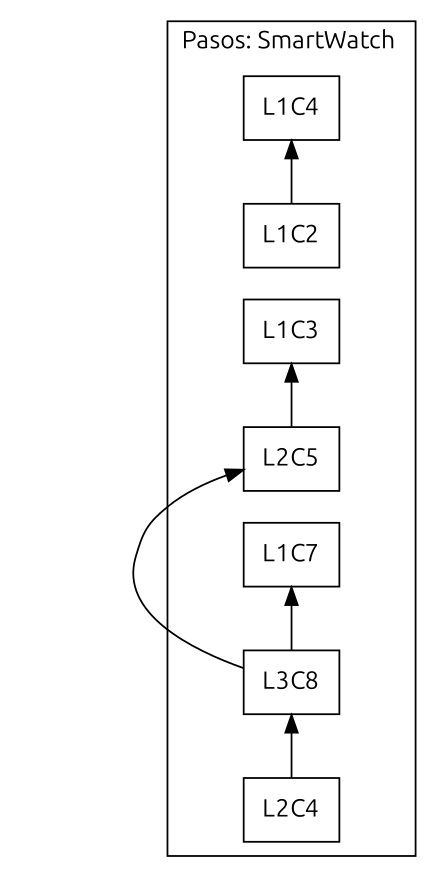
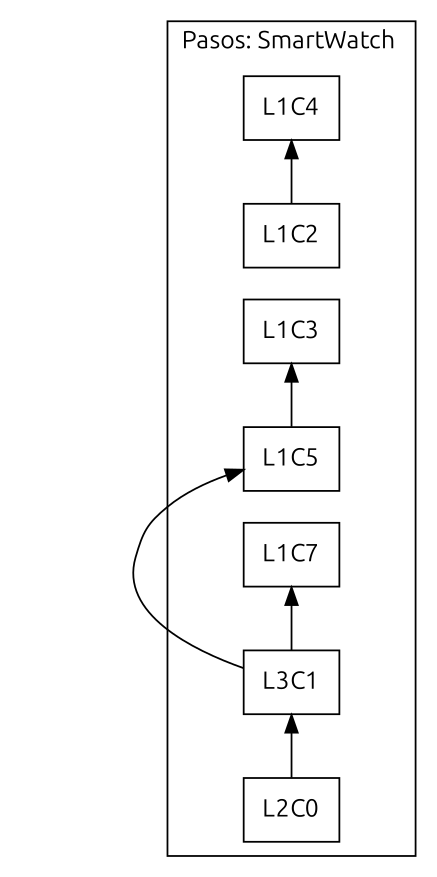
(292, 459) -> (292, 459)
(292, 682) -> (292, 682)
(292, 810) -> (292, 810)
